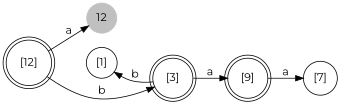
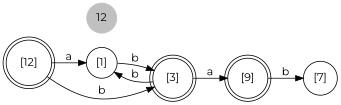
(65, 41) -> (65, 63)
none -> (132, 65)
(286, 72) -> (286, 72)
